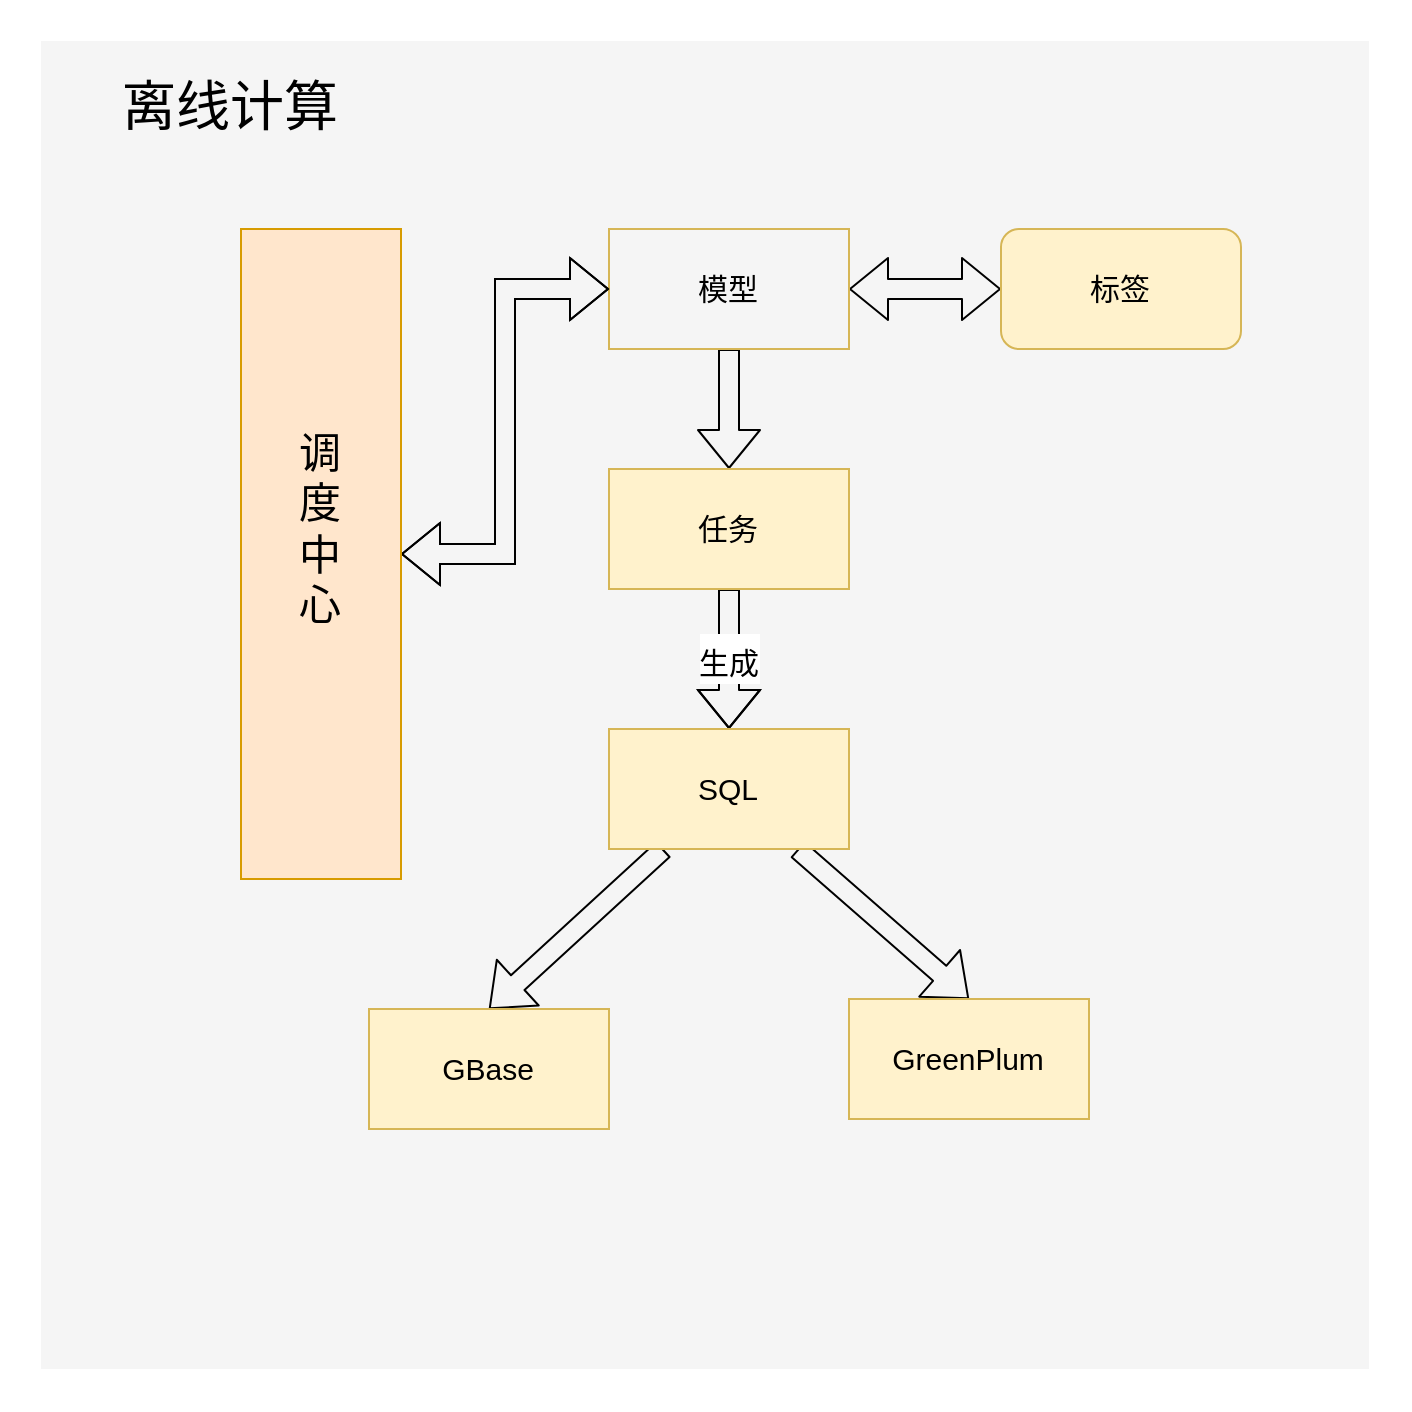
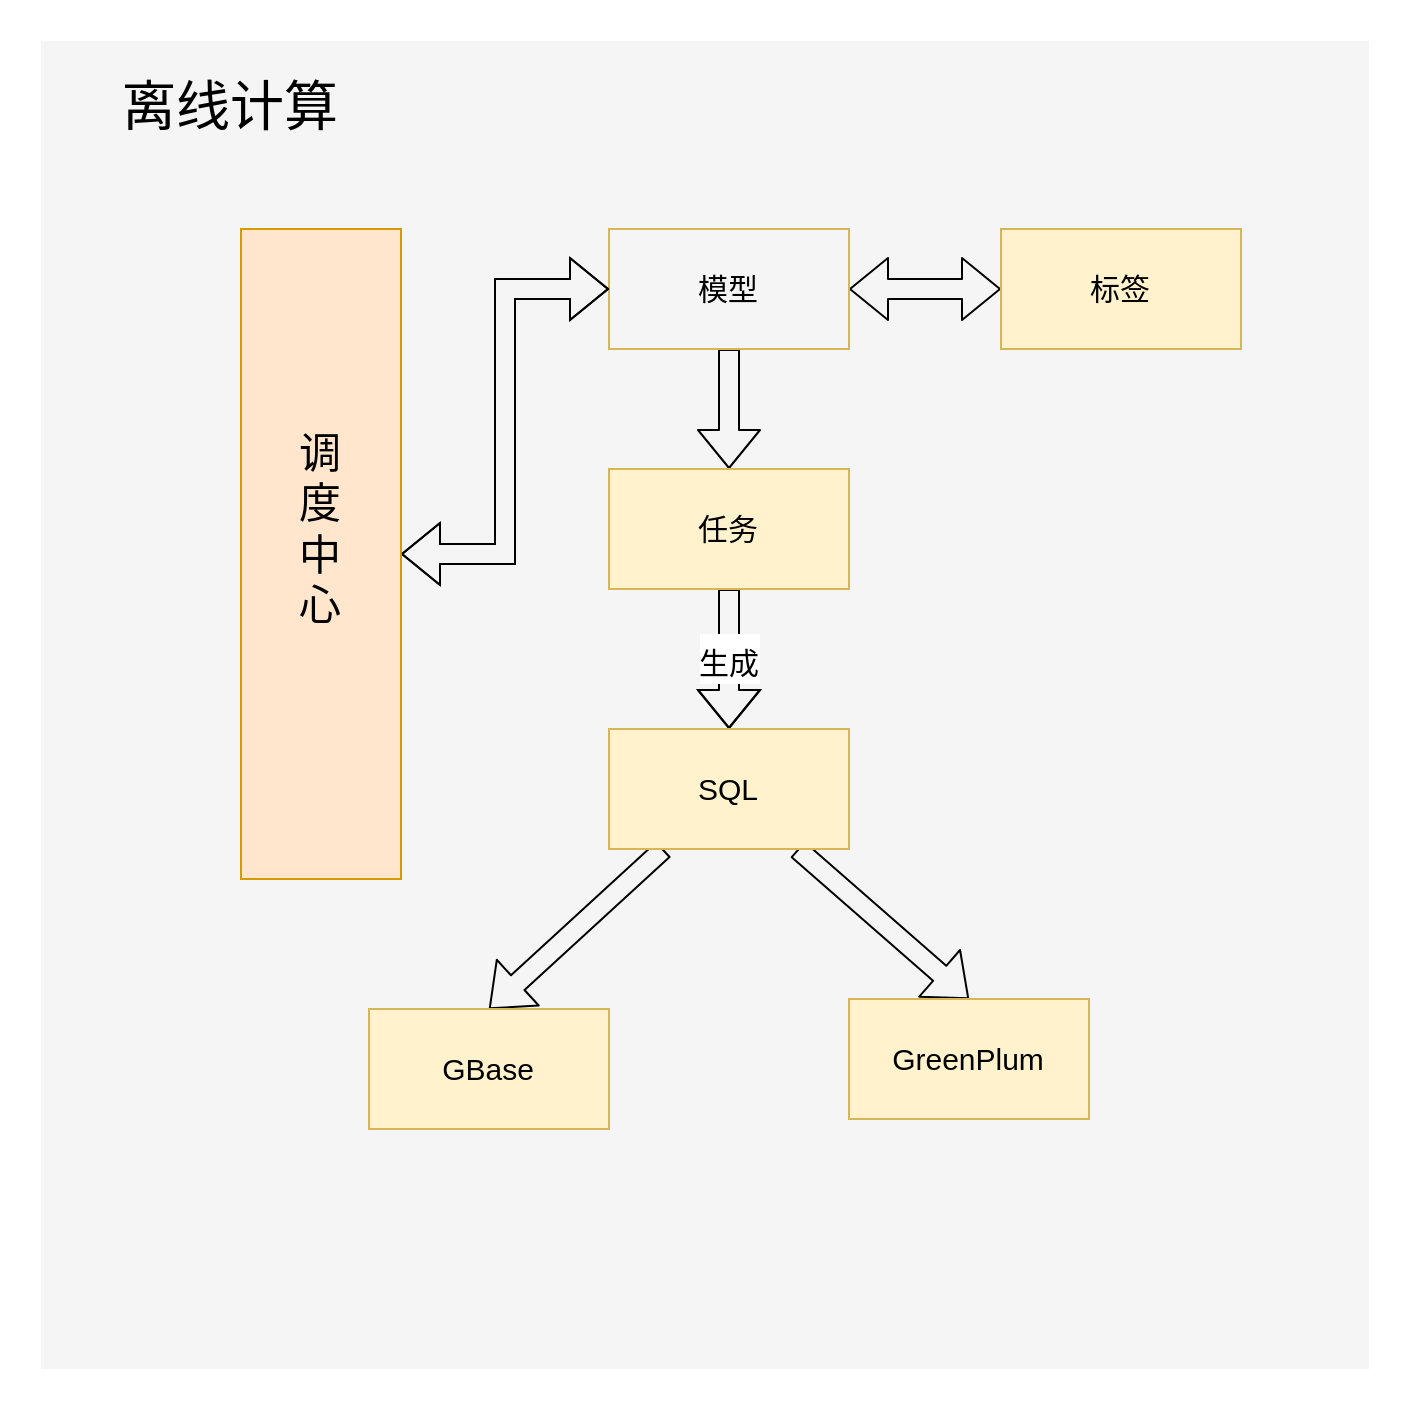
(1121, 289) -> (1121, 289)
